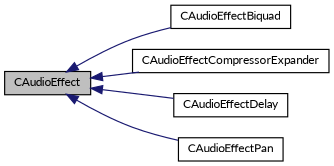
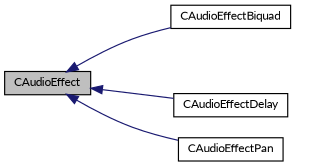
(231, 61) -> none
